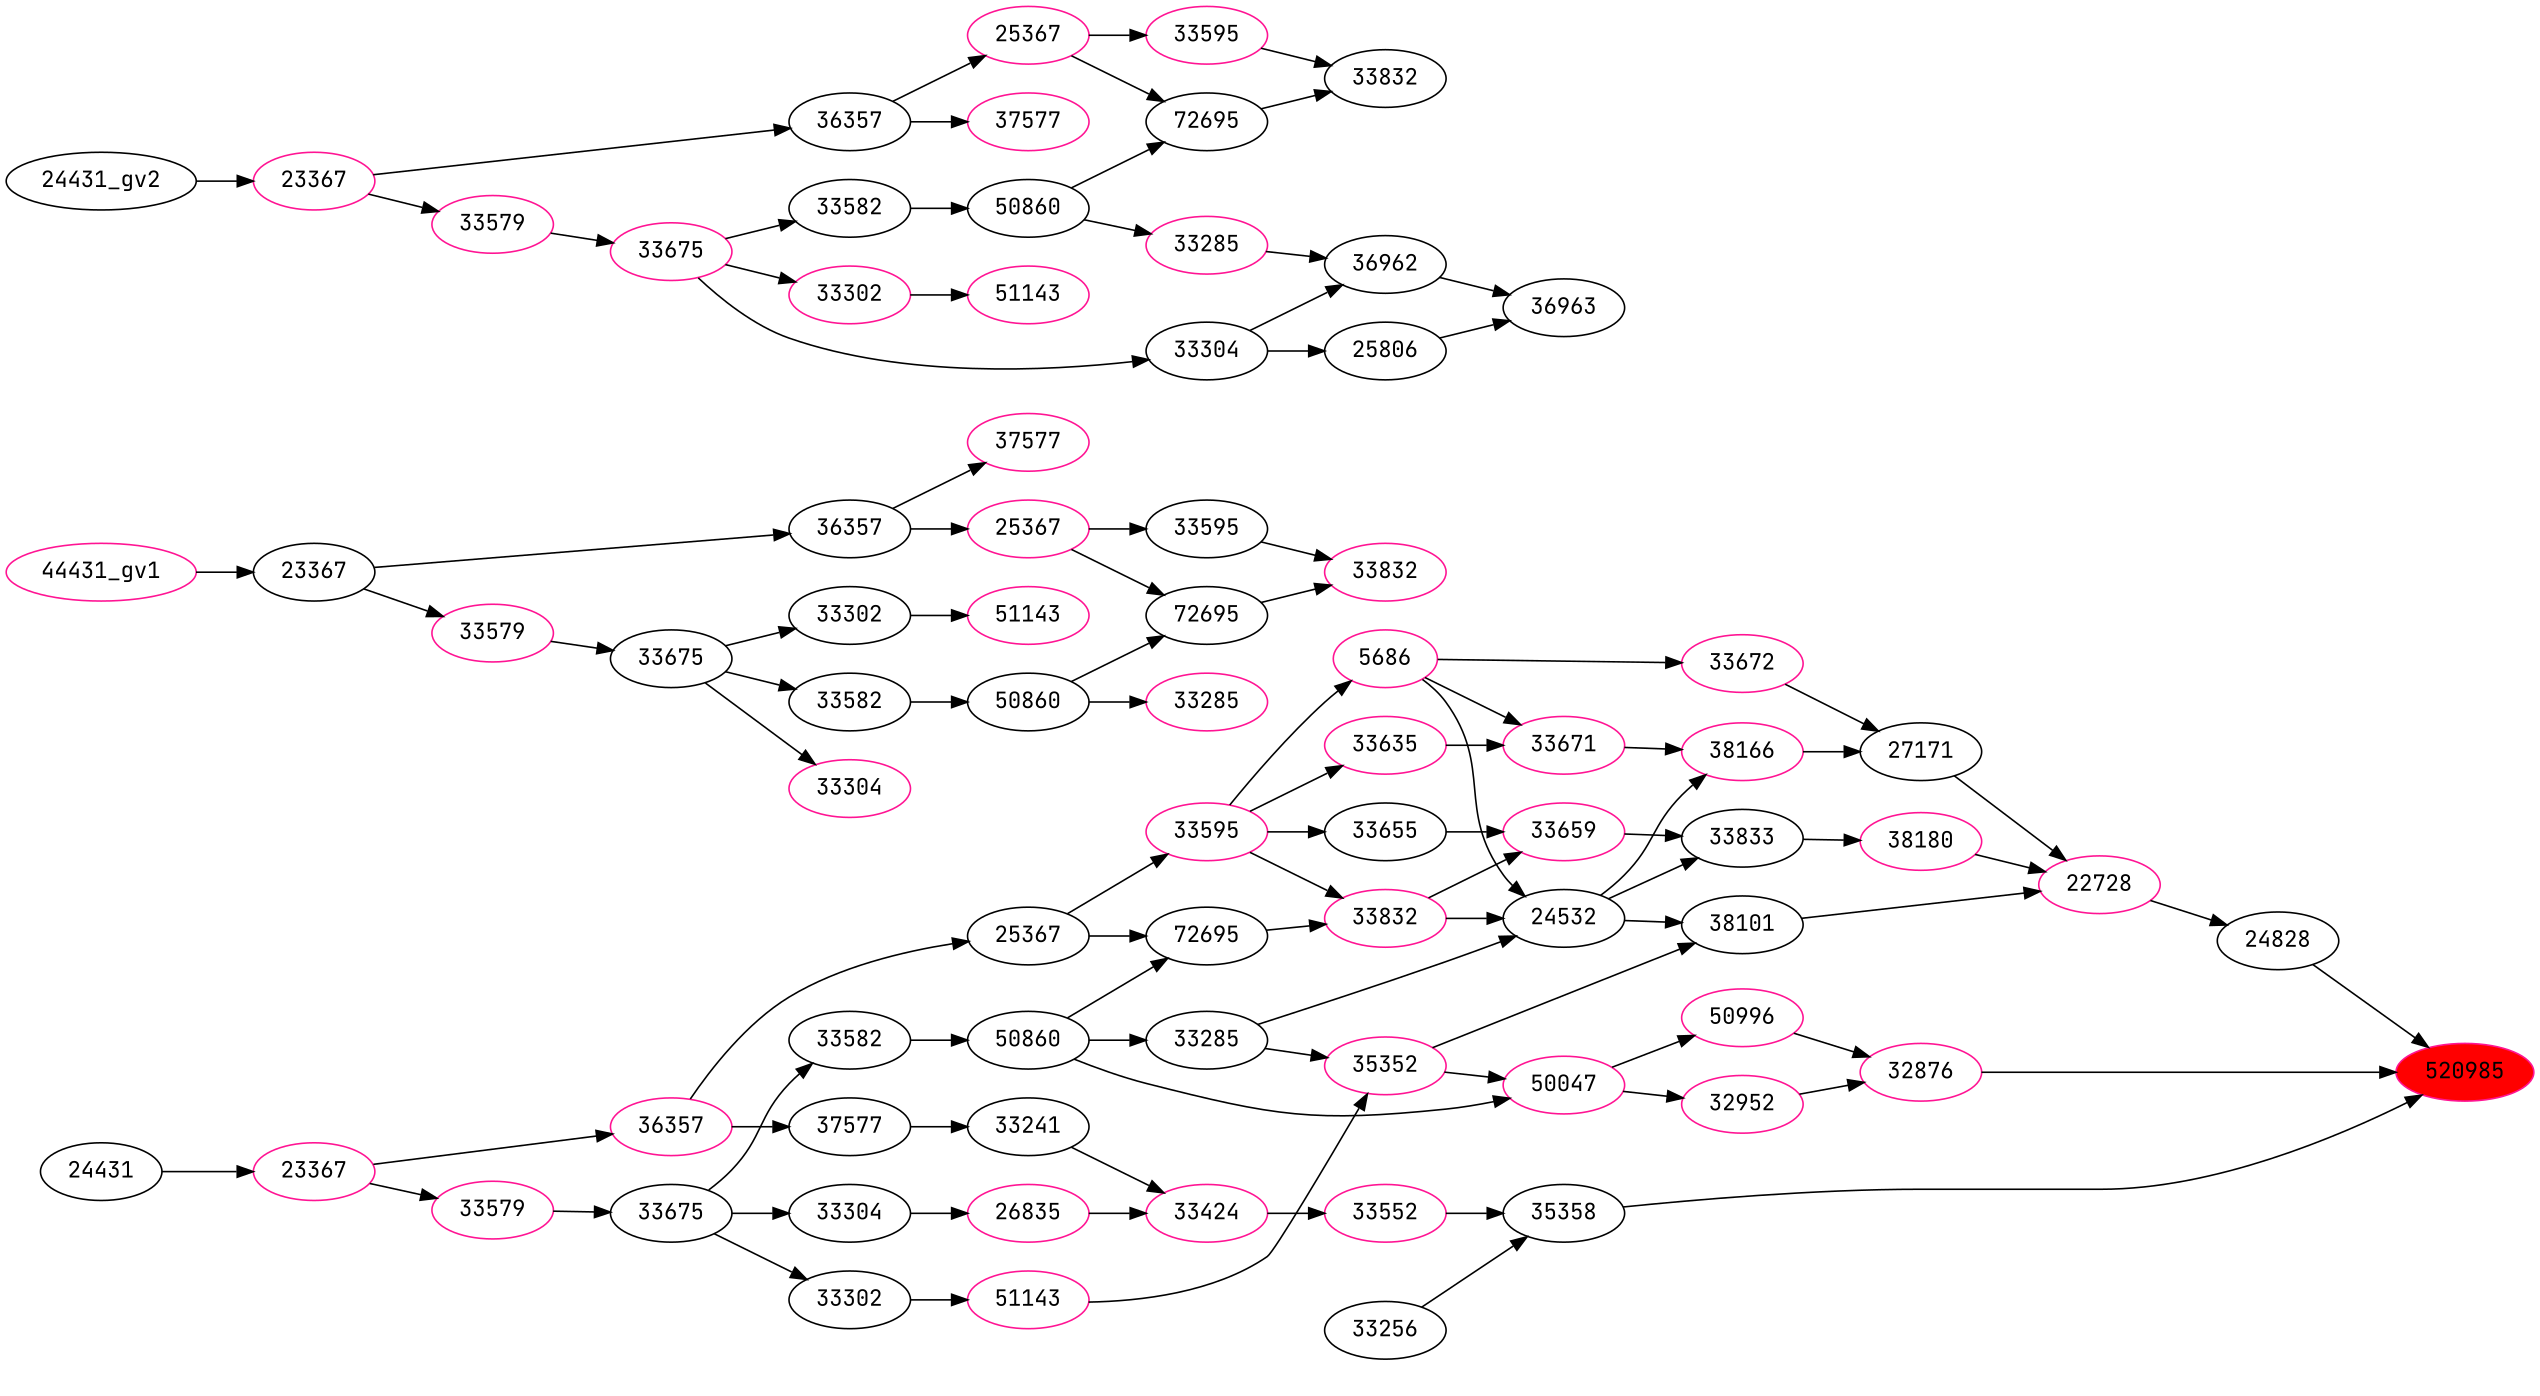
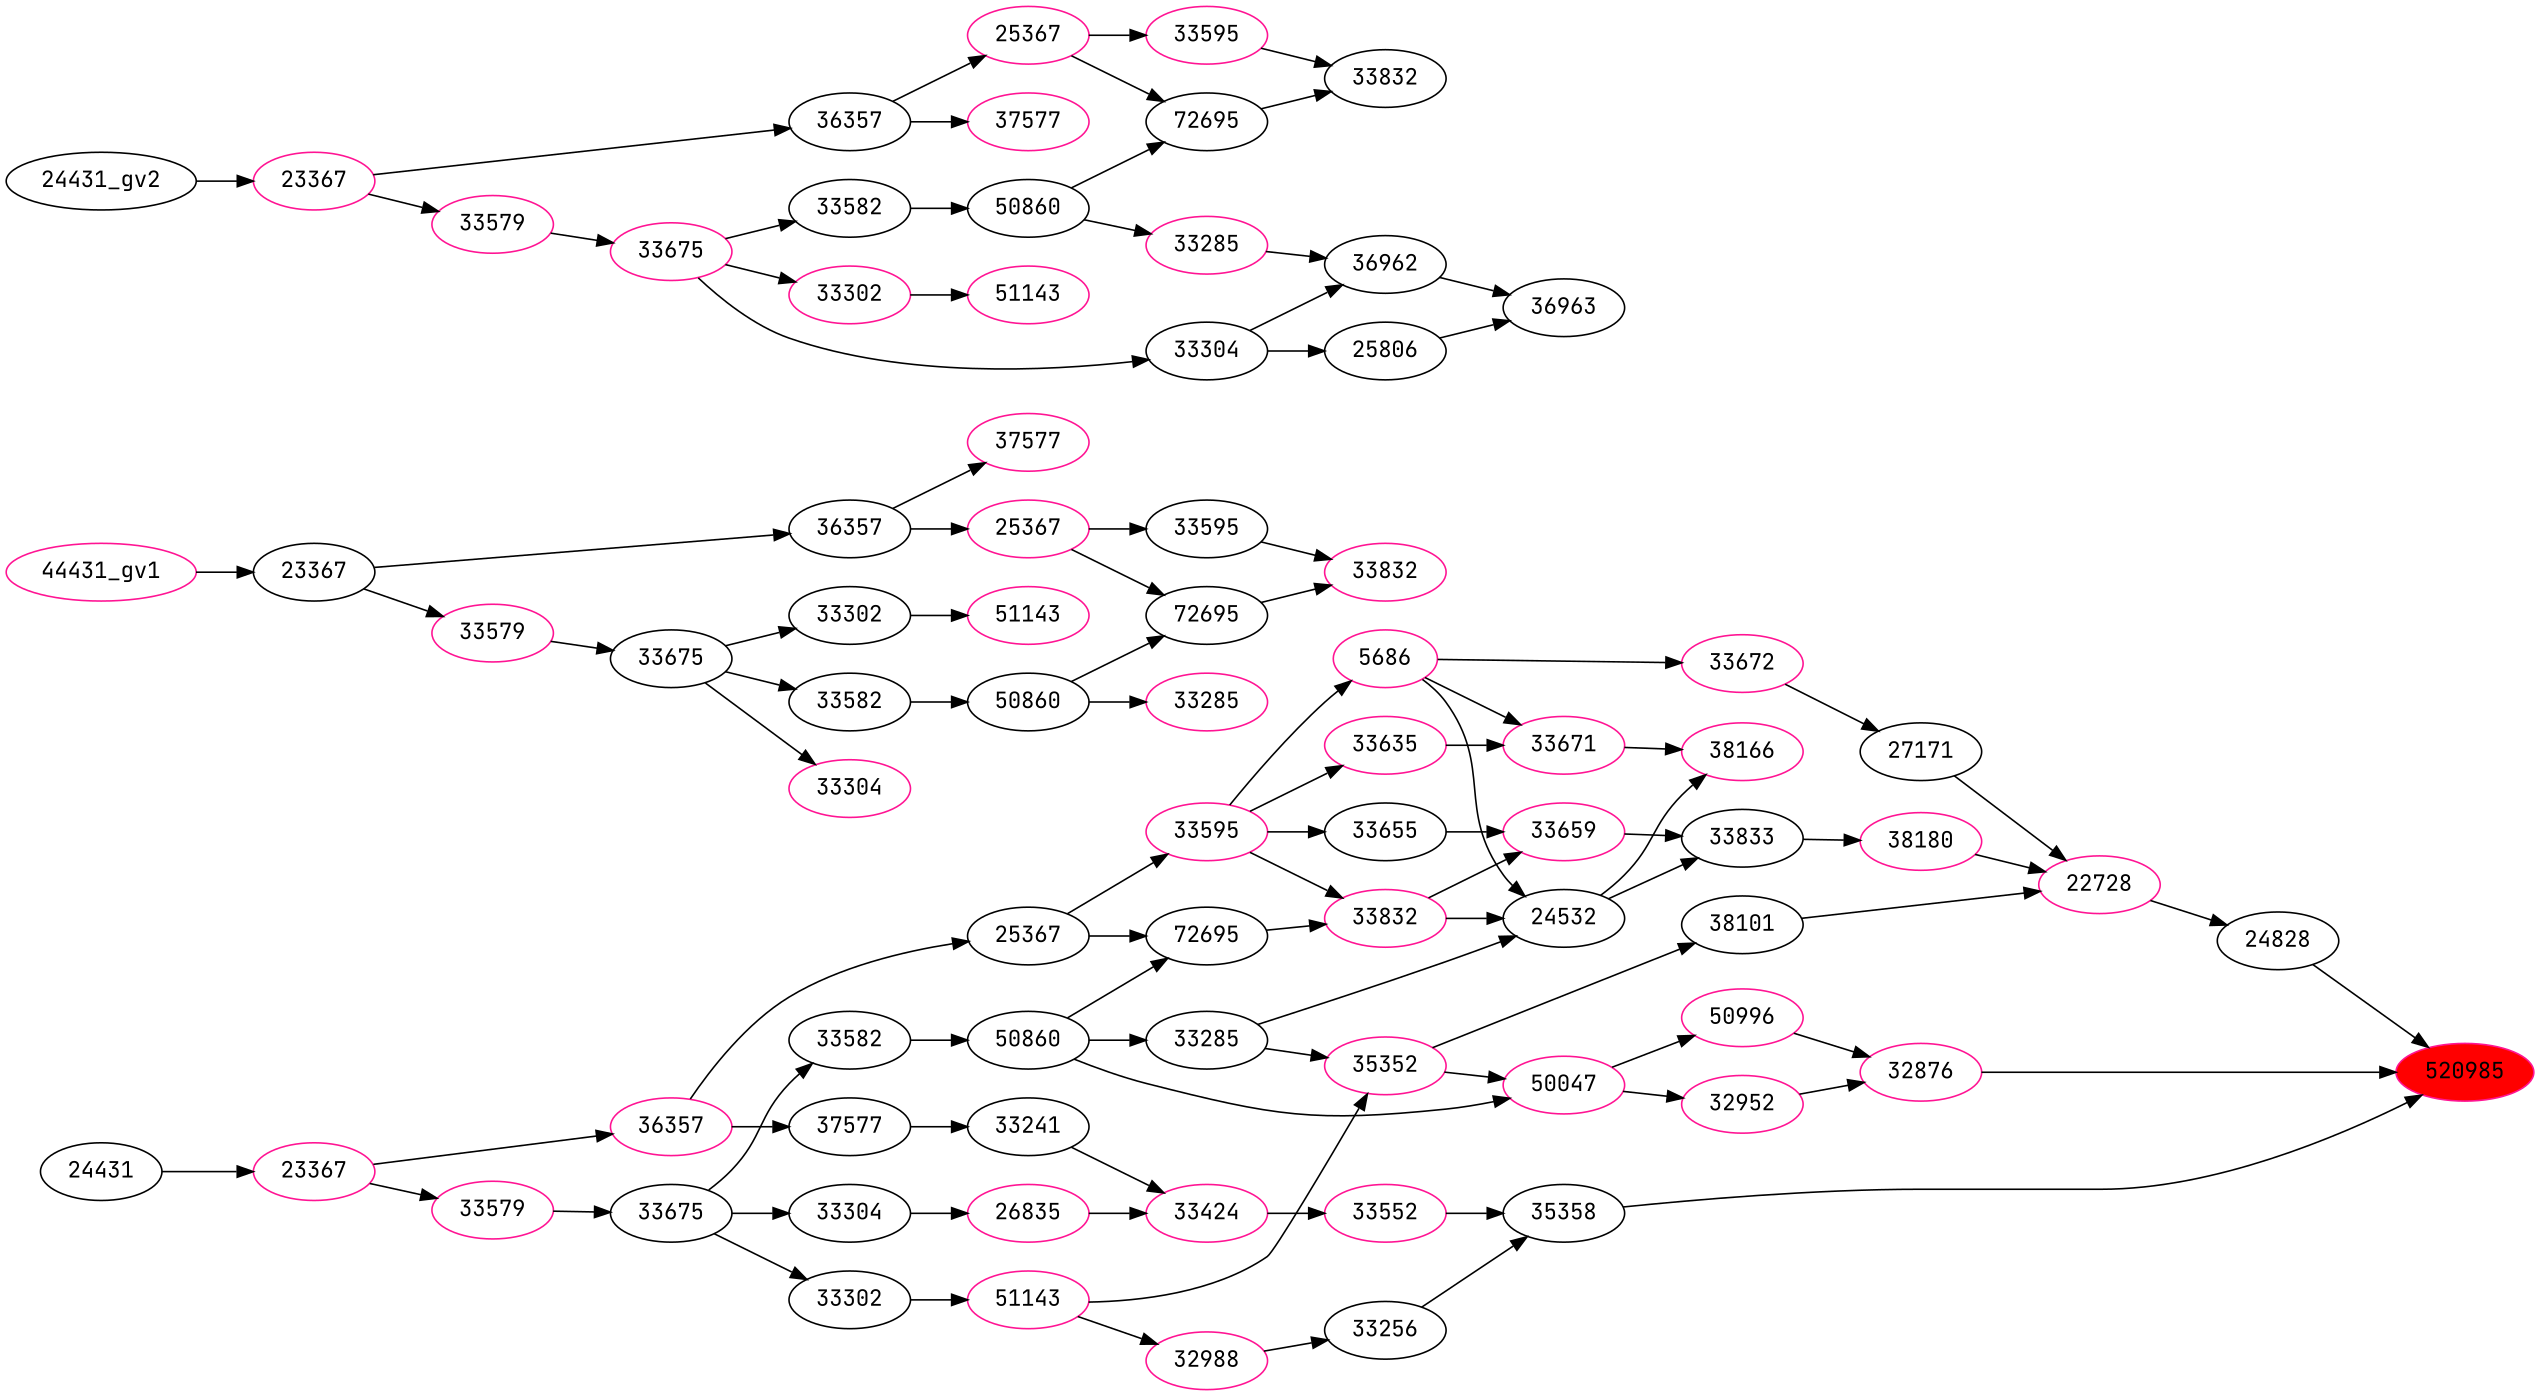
(1823, 752) -> none
(1645, 921) -> none
none -> (1207, 1361)
